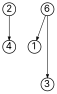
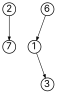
(47, 45) -> (40, 64)
(9, 47) -> (9, 47)
